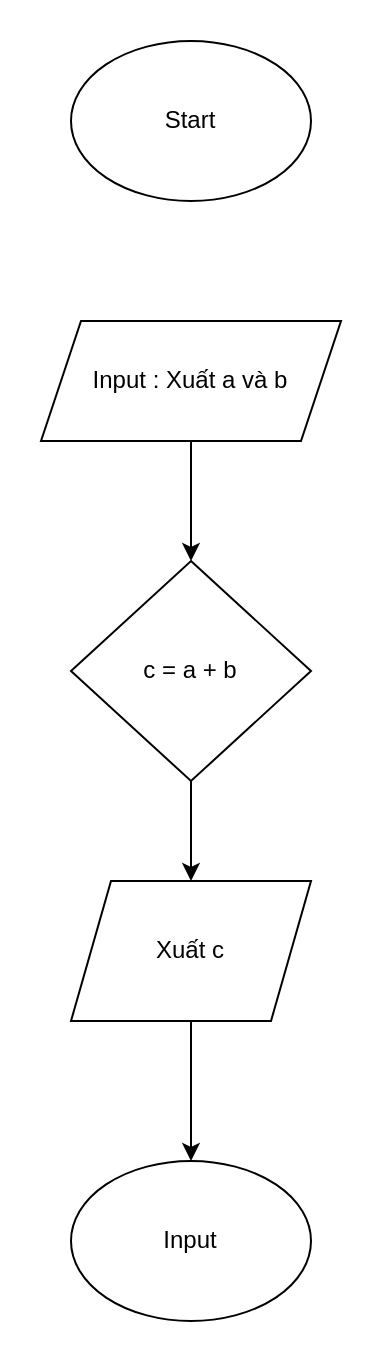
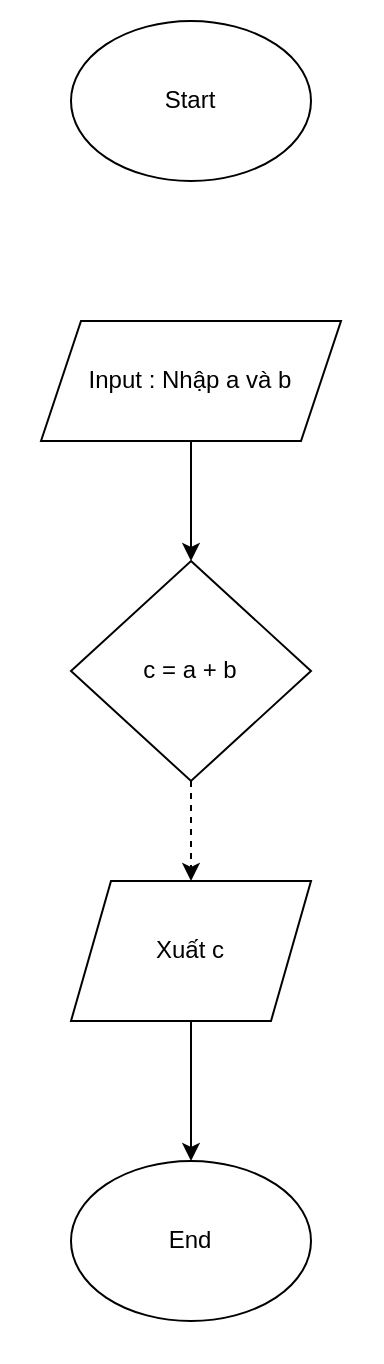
(191, 121) -> (191, 101)
(191, 381) -> (191, 381)
(191, 825) -> (191, 825)
(191, 1241) -> (191, 1241)
